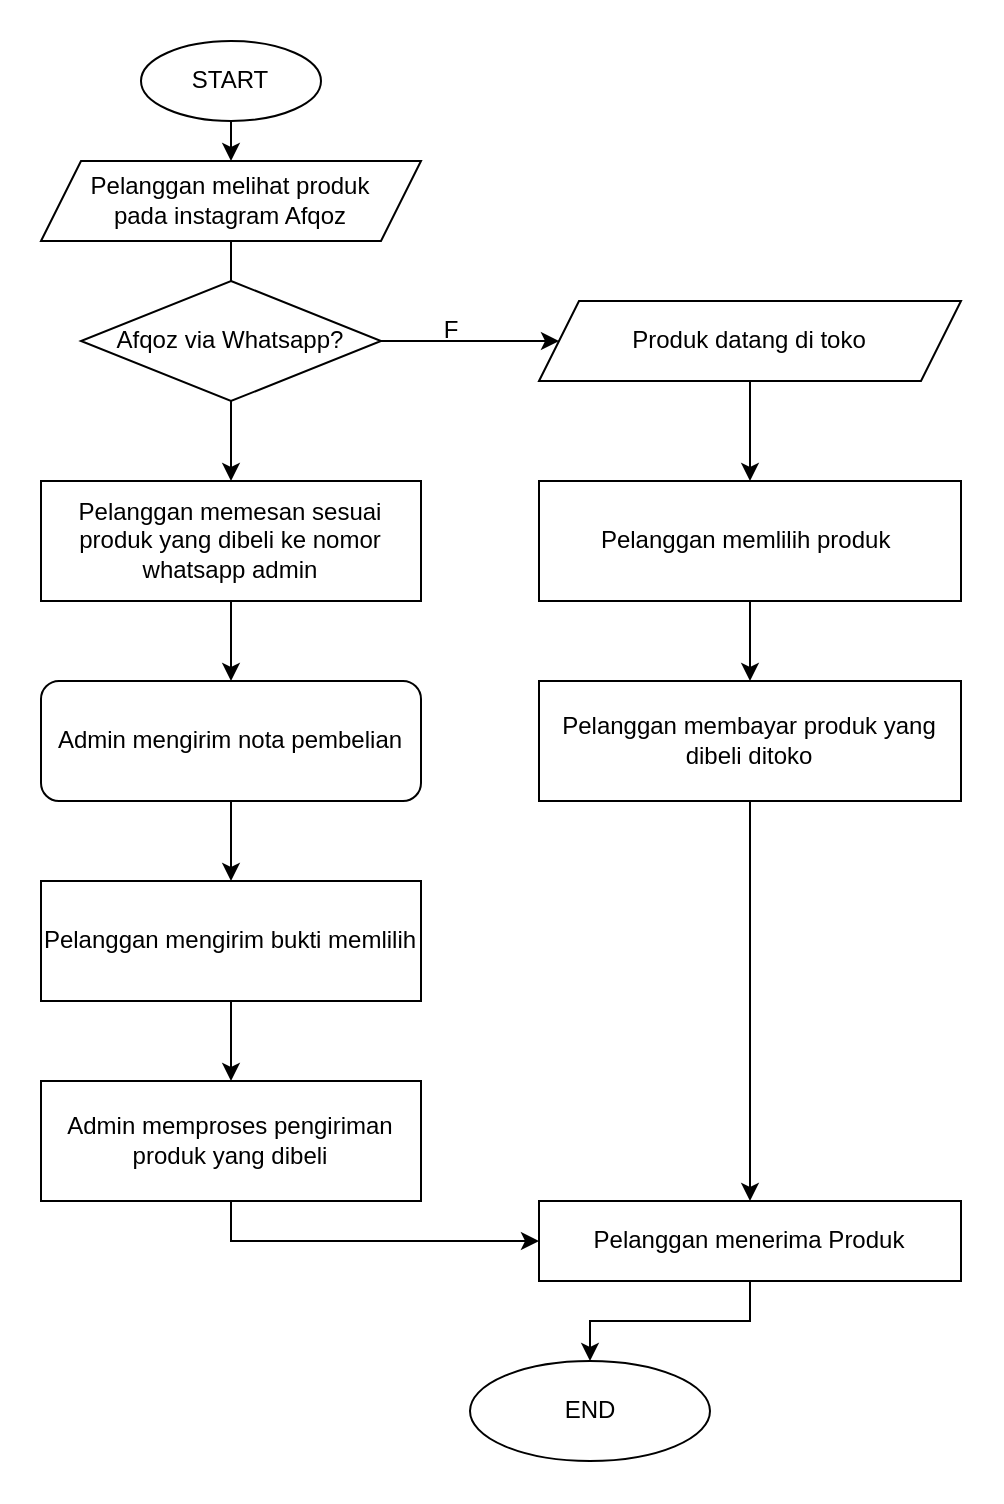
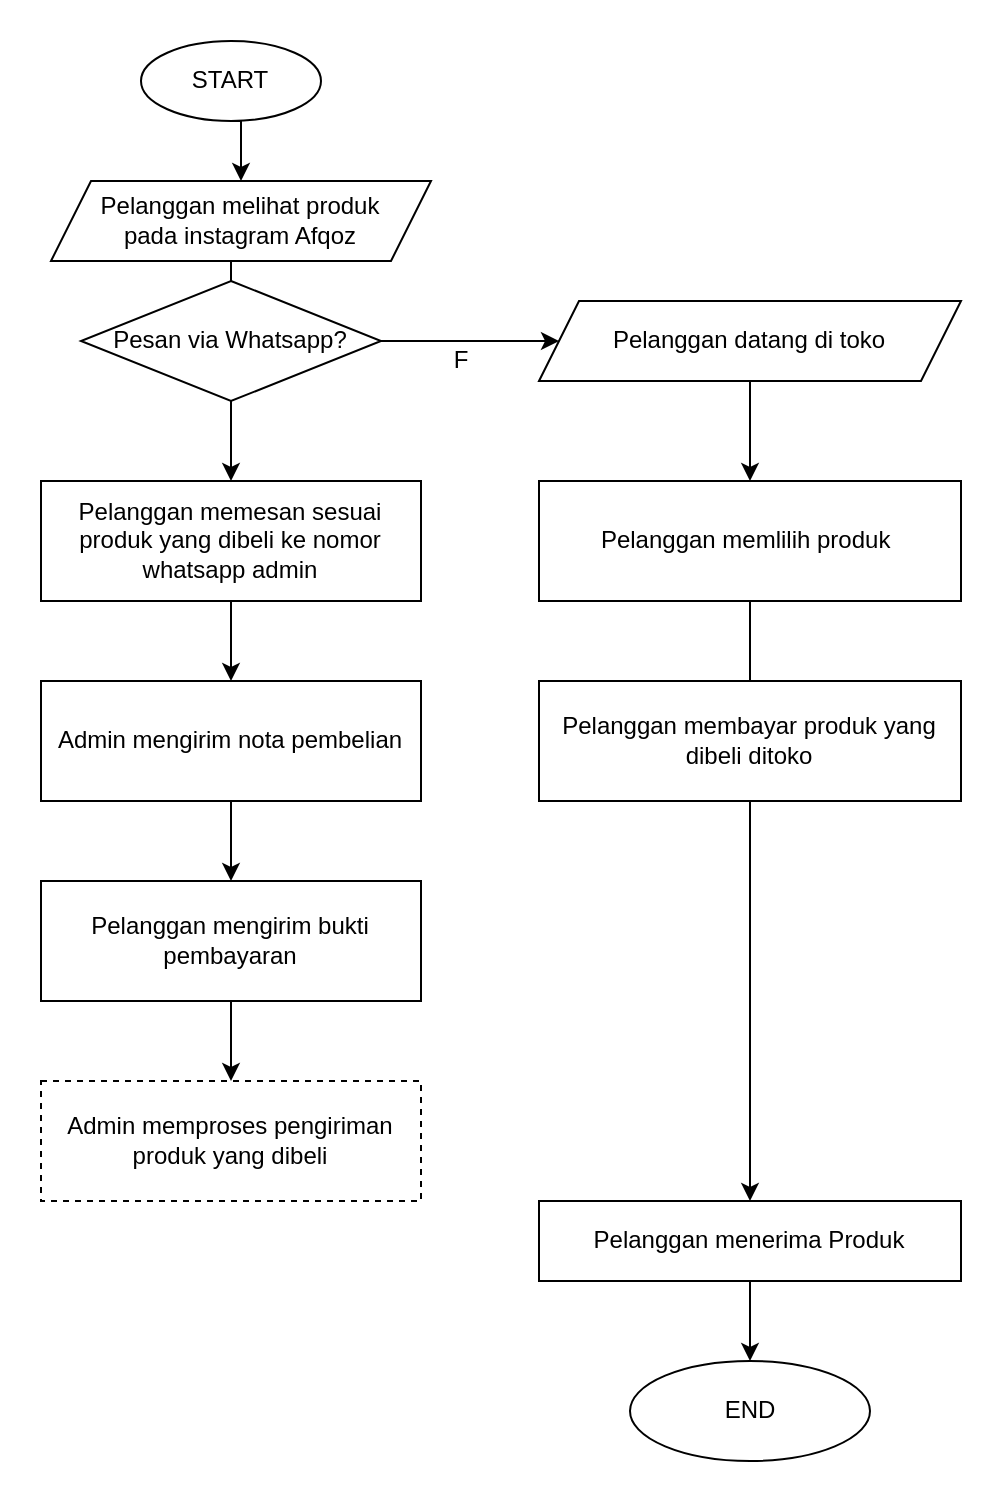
(231, 201) -> (241, 221)
(451, 331) -> (461, 361)
(231, 341) -> (231, 341)
(750, 341) -> (750, 341)
(750, 666) -> (750, 671)
(231, 741) -> (231, 741)
(231, 941) -> (231, 941)
(231, 1141) -> (231, 1141)
(358, 1241) -> none
(590, 1411) -> (750, 1411)
